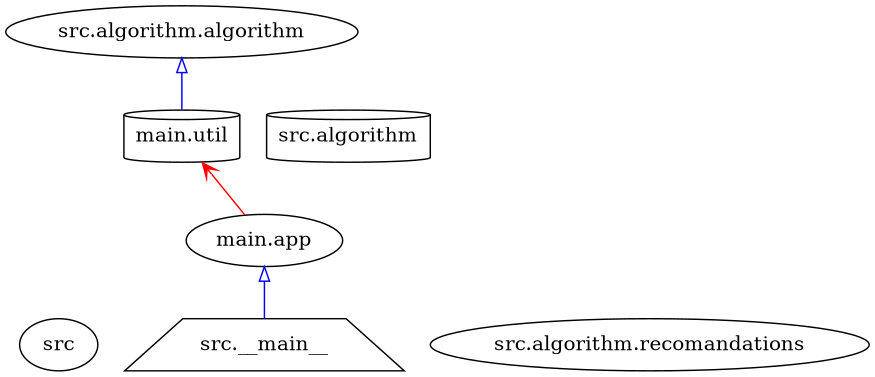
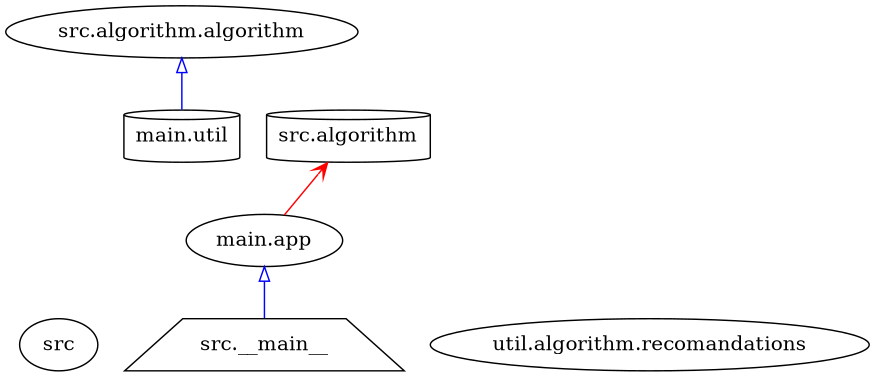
(228, 195) -> (301, 195)
(650, 345) -> (650, 345)
